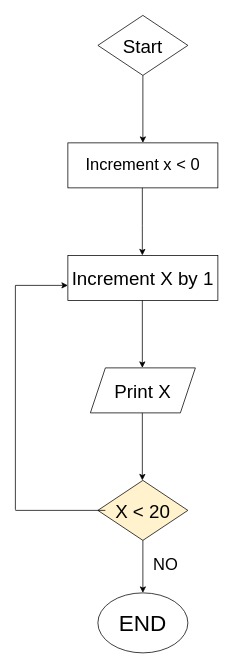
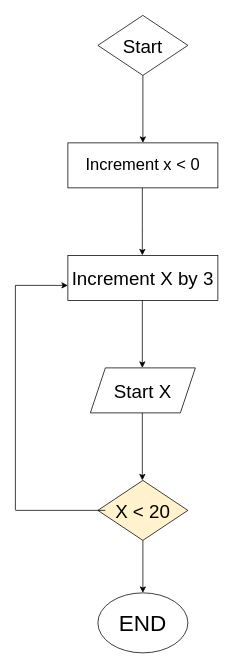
(143, 278) -> (143, 278)
(143, 390) -> (143, 390)
(165, 565) -> none
